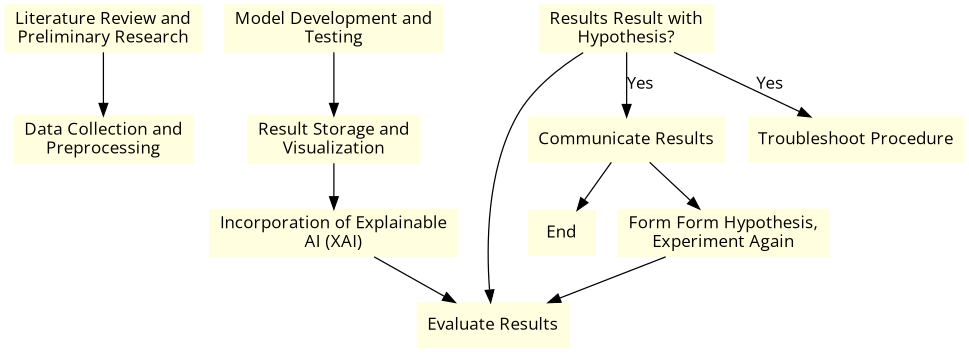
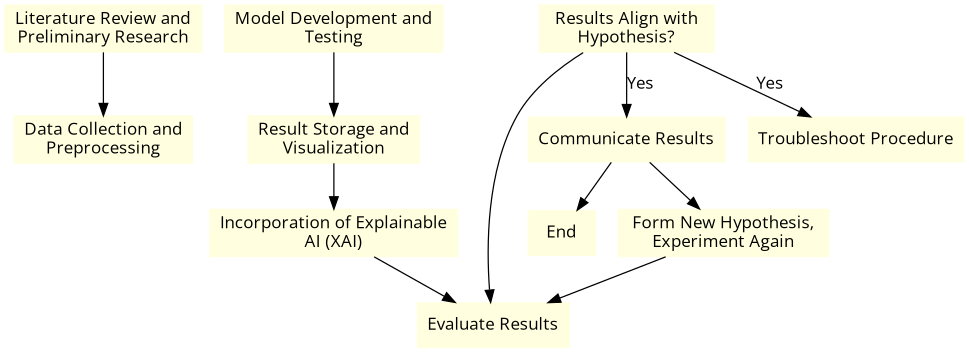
(627, 29) -> (627, 29)
(724, 233) -> (724, 233)
